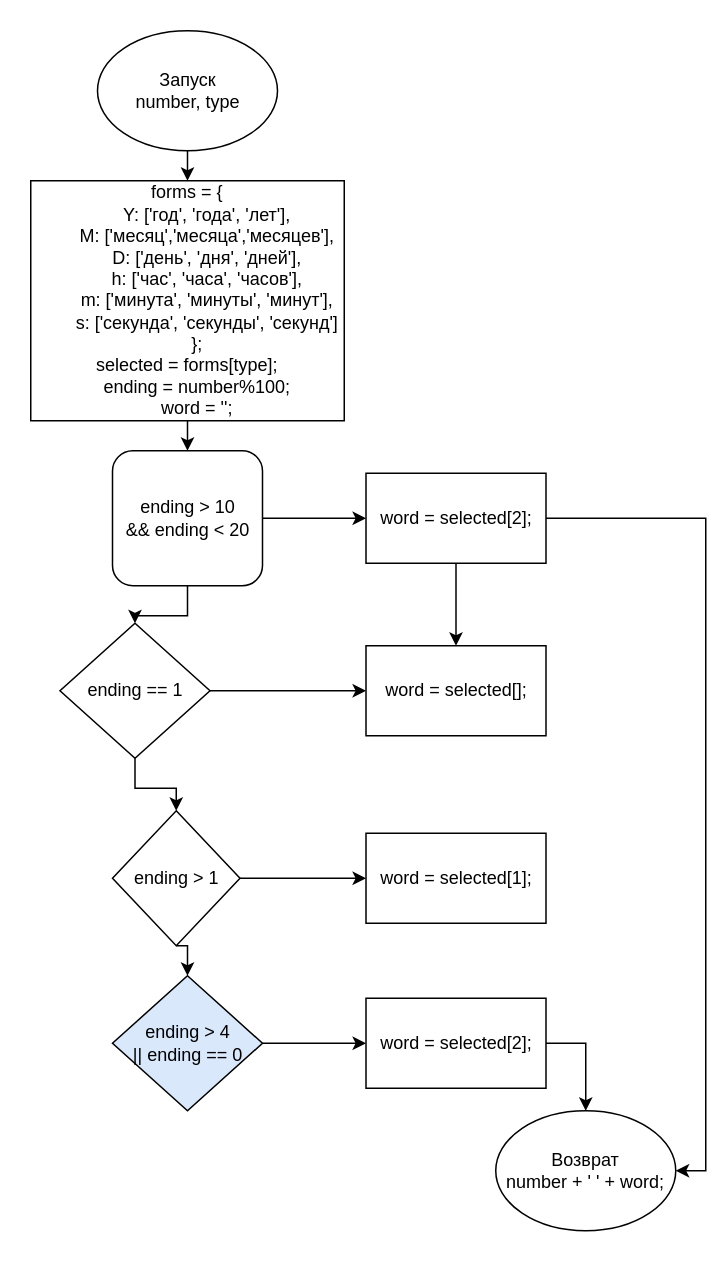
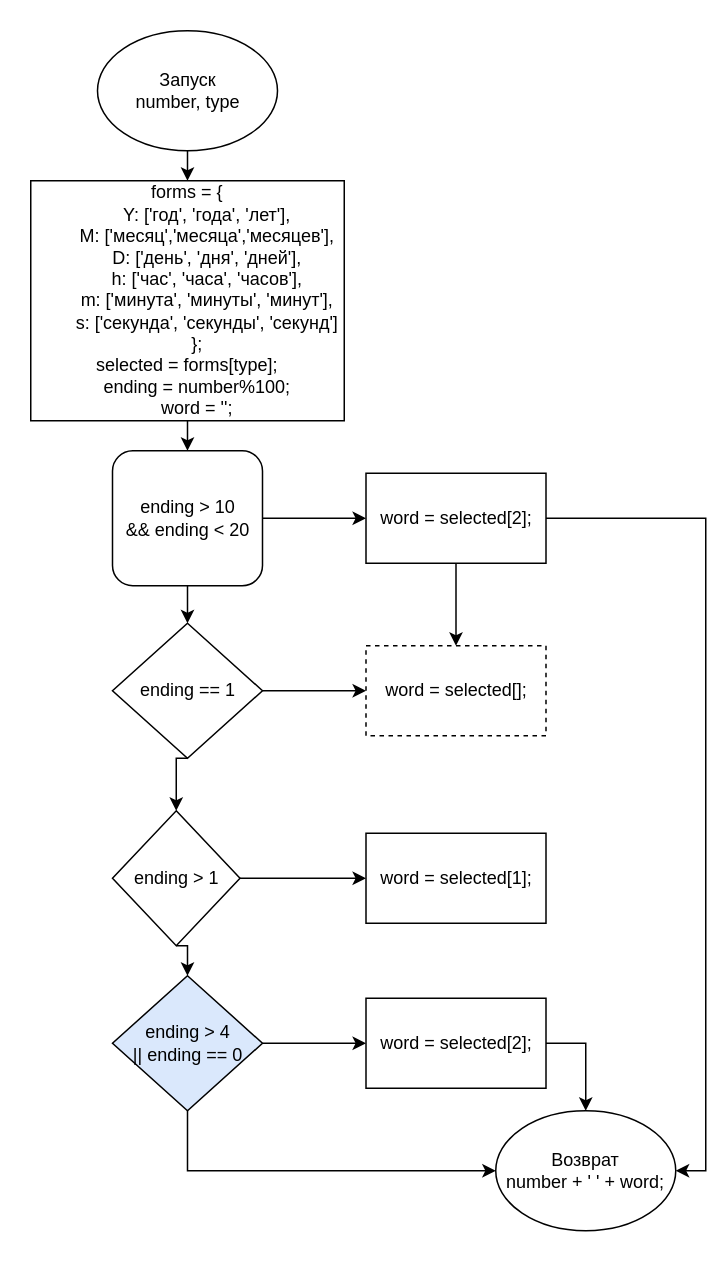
(135, 691) -> (188, 691)
(456, 691) -> (456, 691)
none -> (307, 1171)
